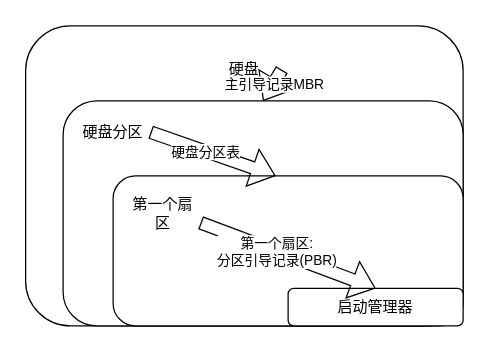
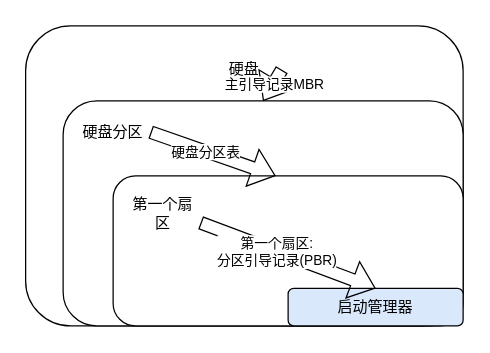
(376, 307) -> (376, 307)
